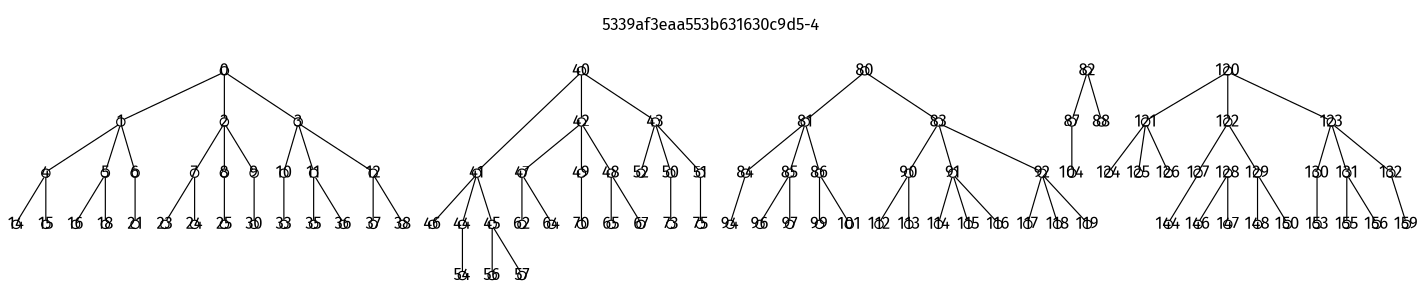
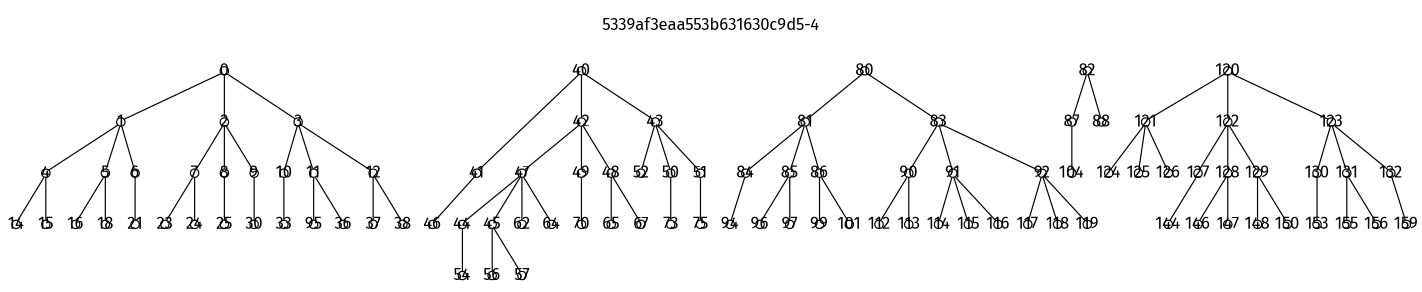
none -> (1228, 148)
(470, 199) -> (492, 199)
(484, 199) -> (507, 199)
(314, 224) -> (314, 224)
